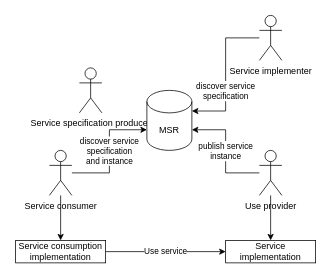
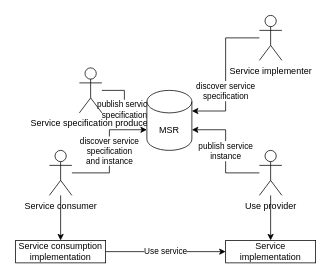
none -> (124, 98)
